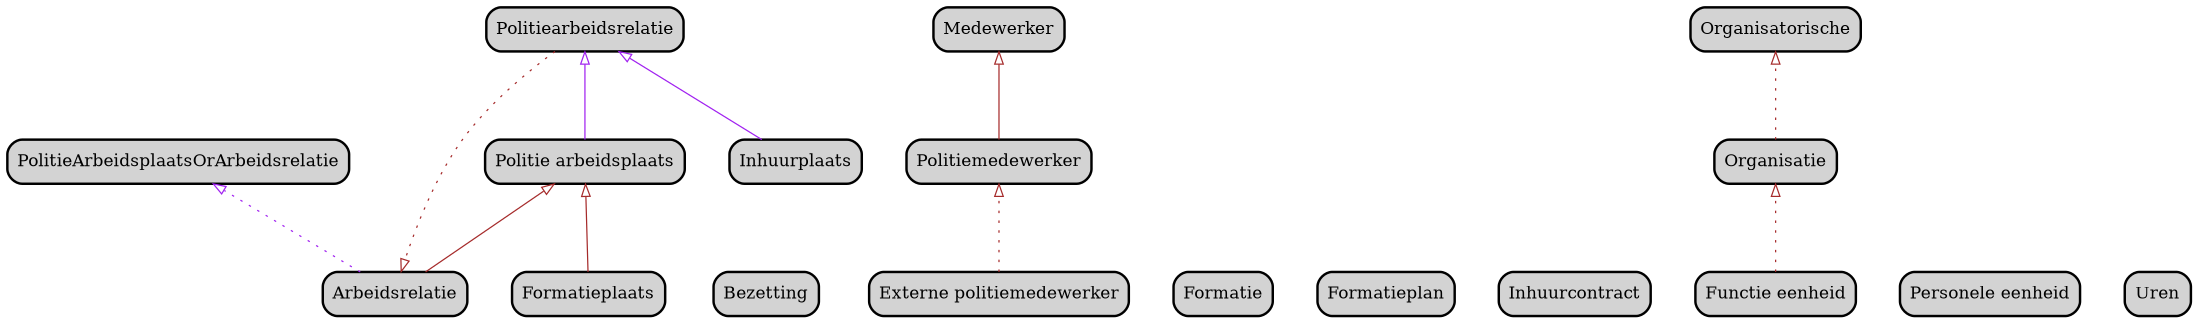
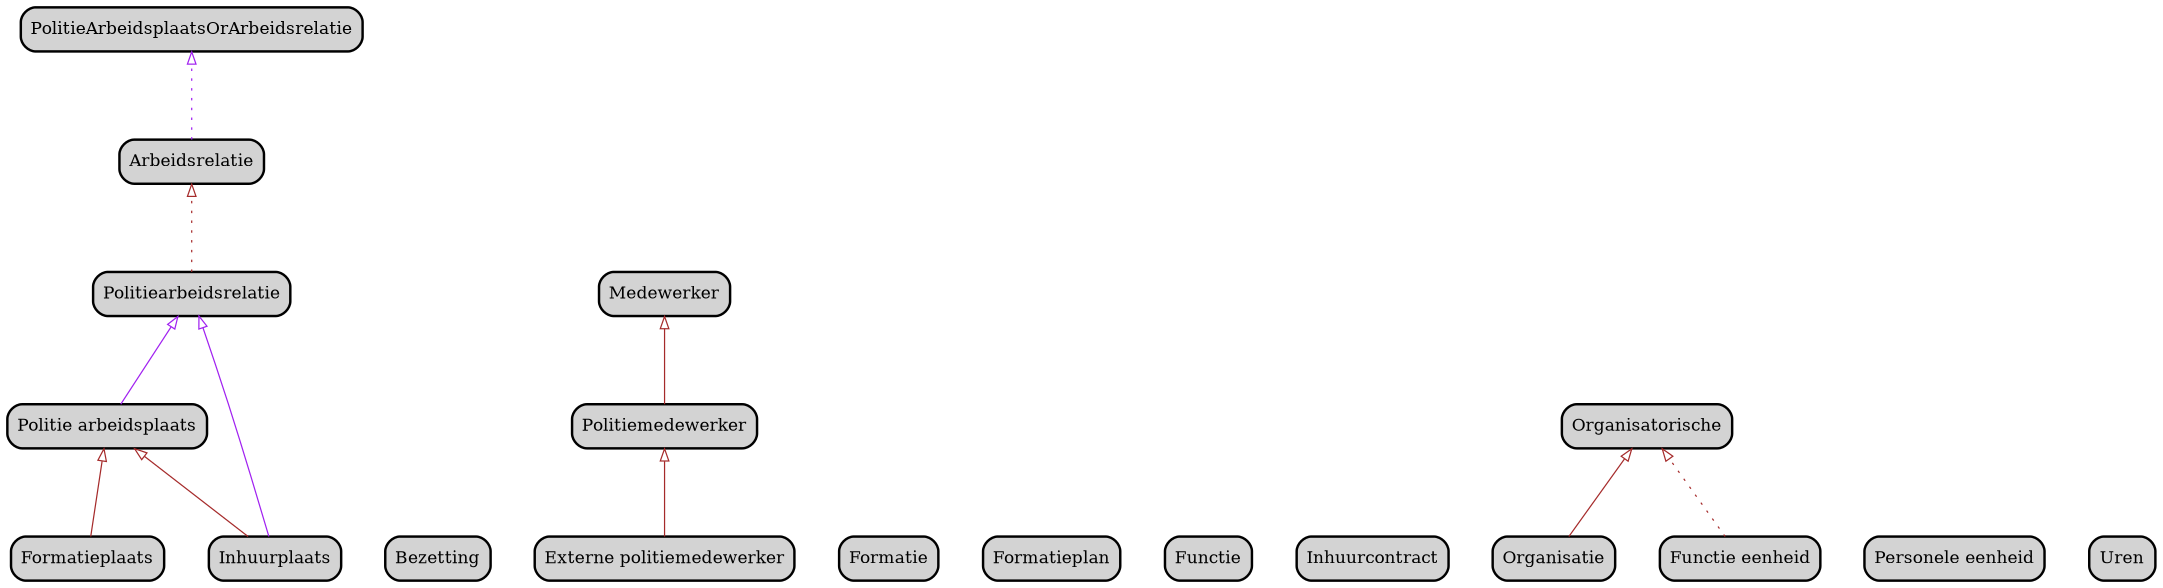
(1776, 102) -> (1597, 498)
(485, 232) -> (196, 496)
(999, 234) -> (665, 499)
(1776, 234) -> (1697, 498)
none -> (1208, 559)
